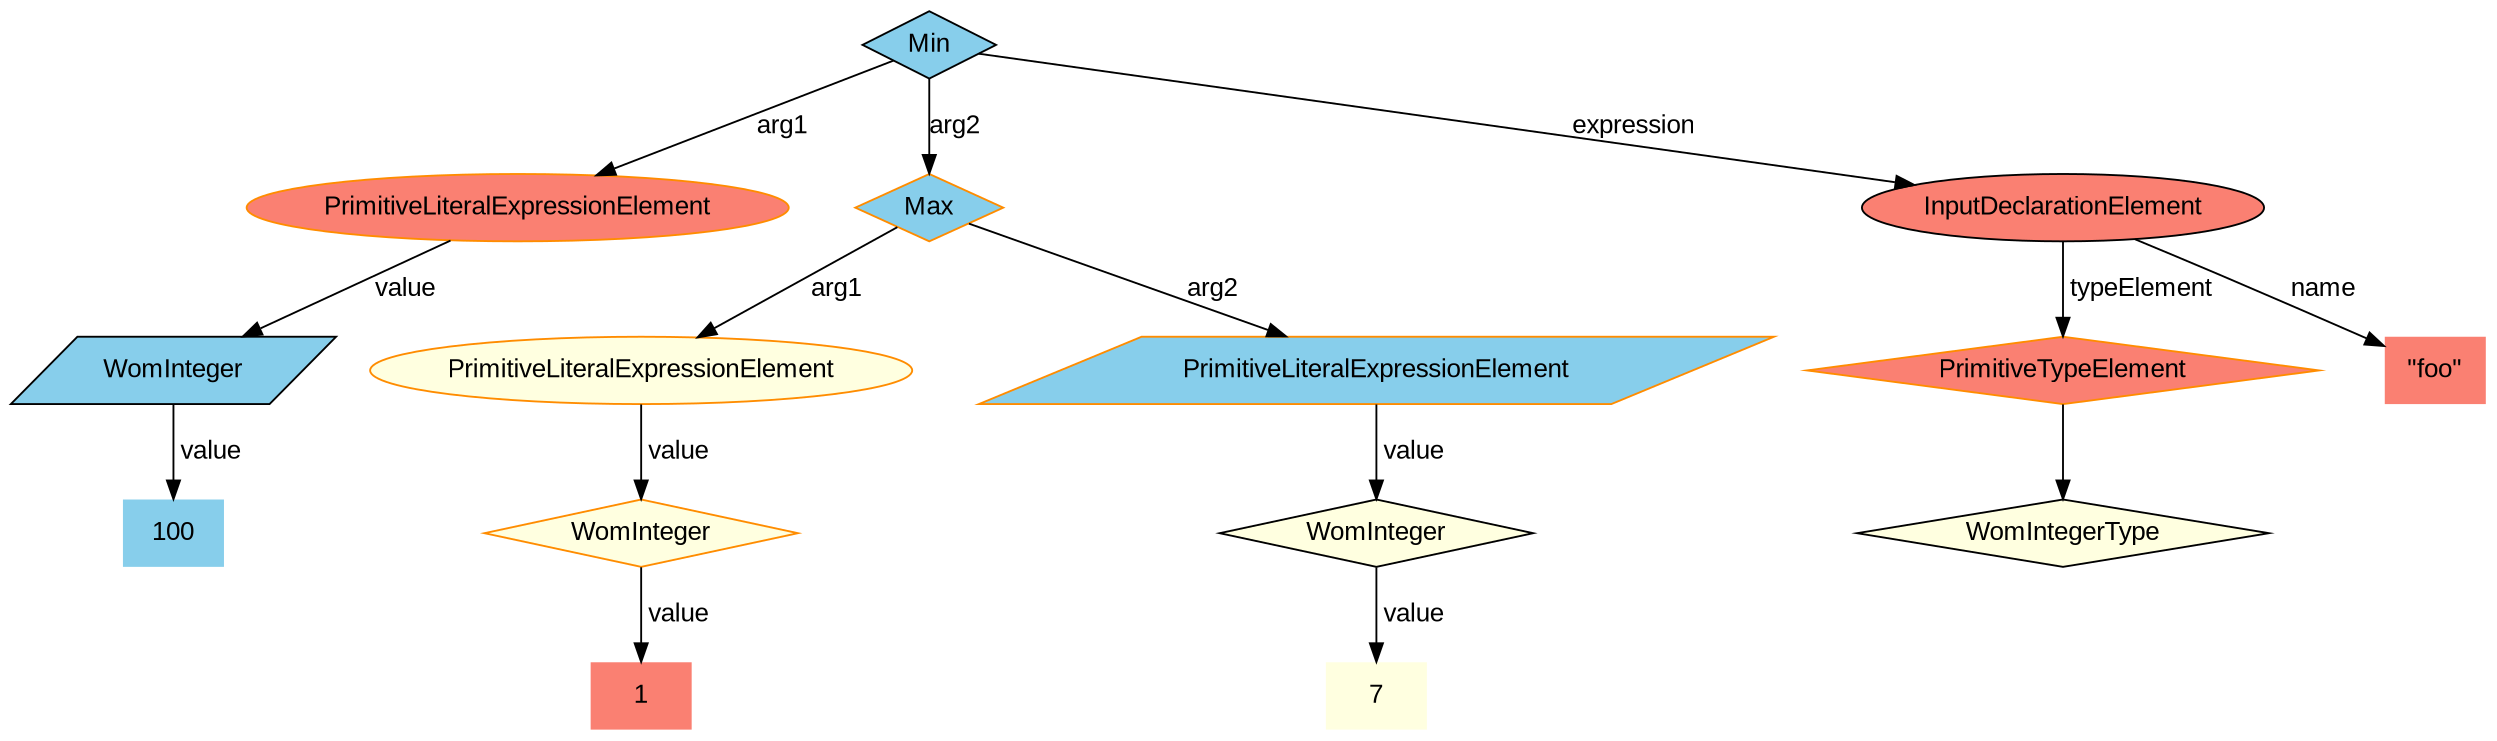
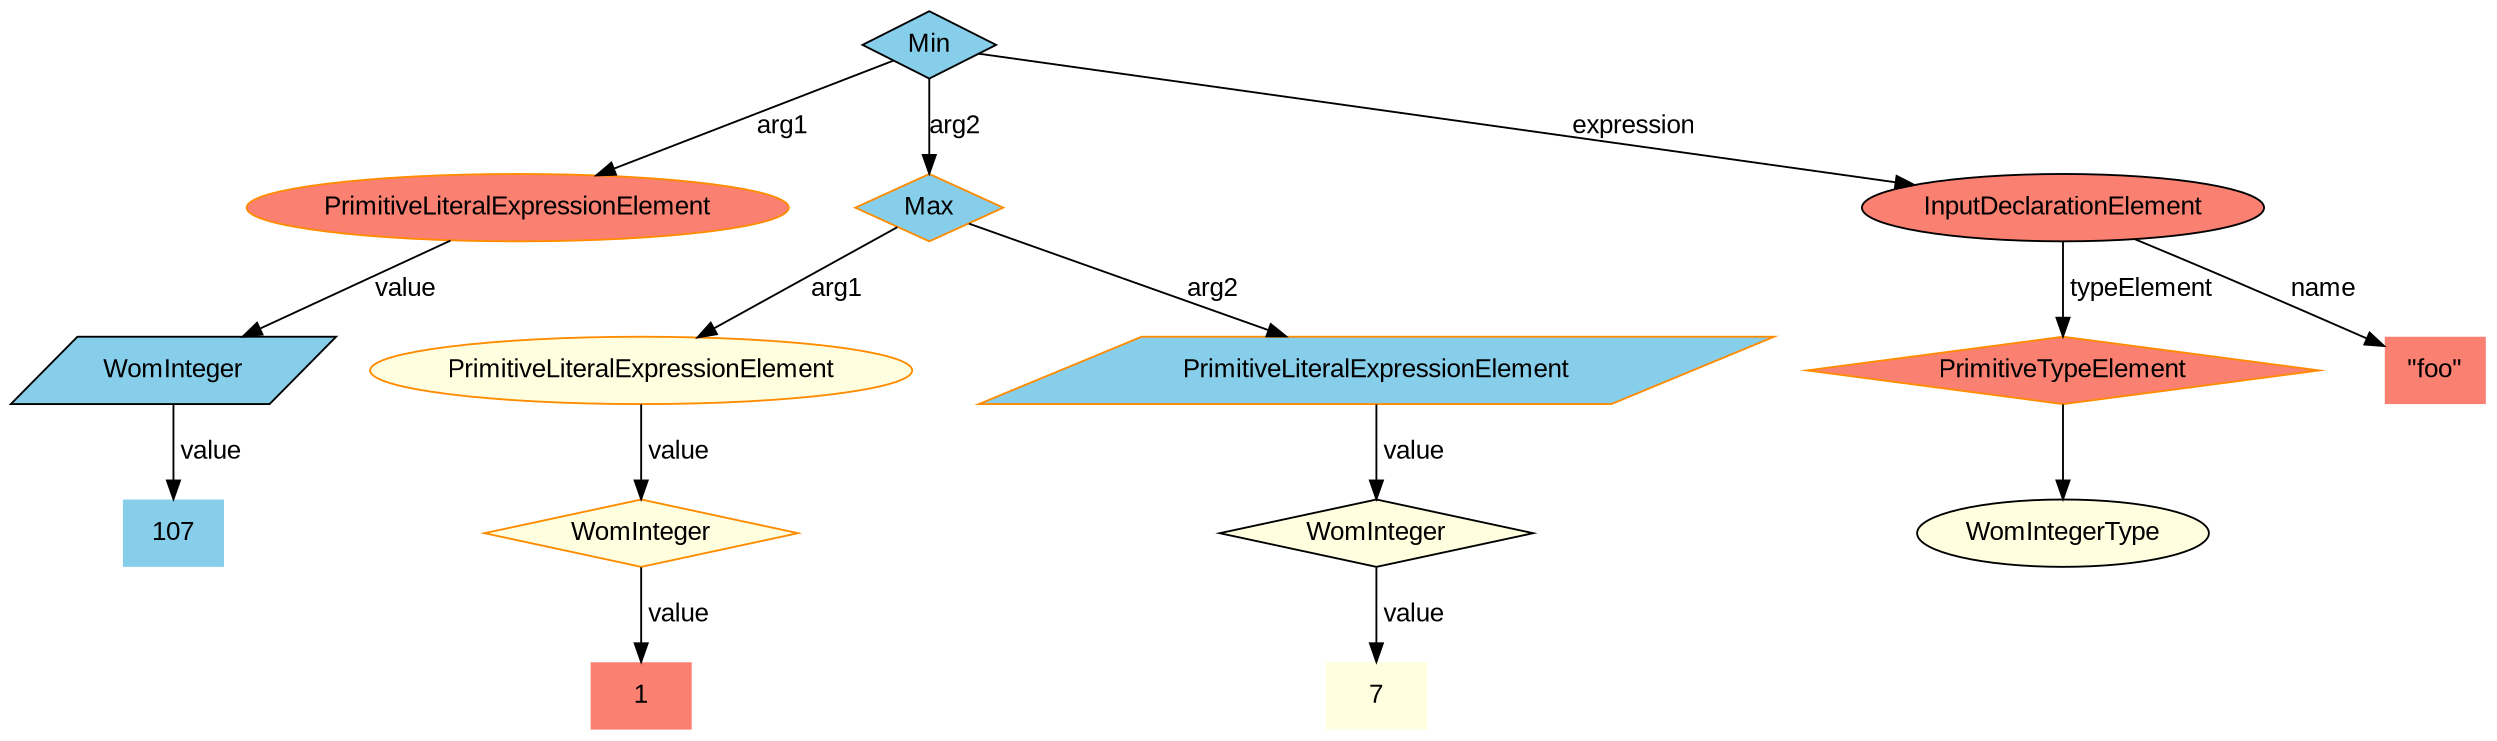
(173, 533) -> (173, 533)
(2063, 533) -> (2063, 533)
